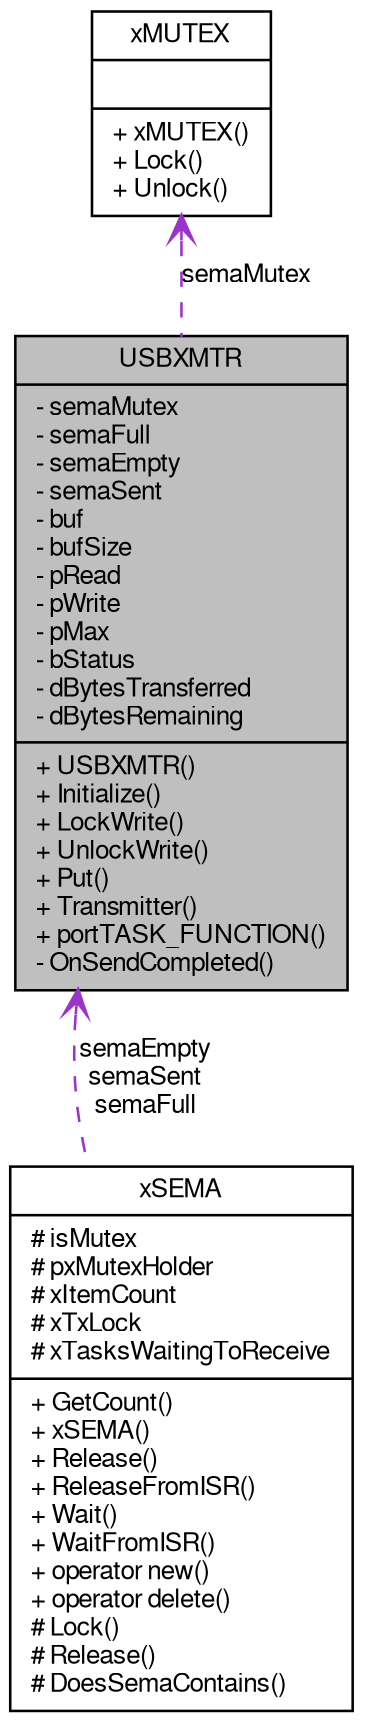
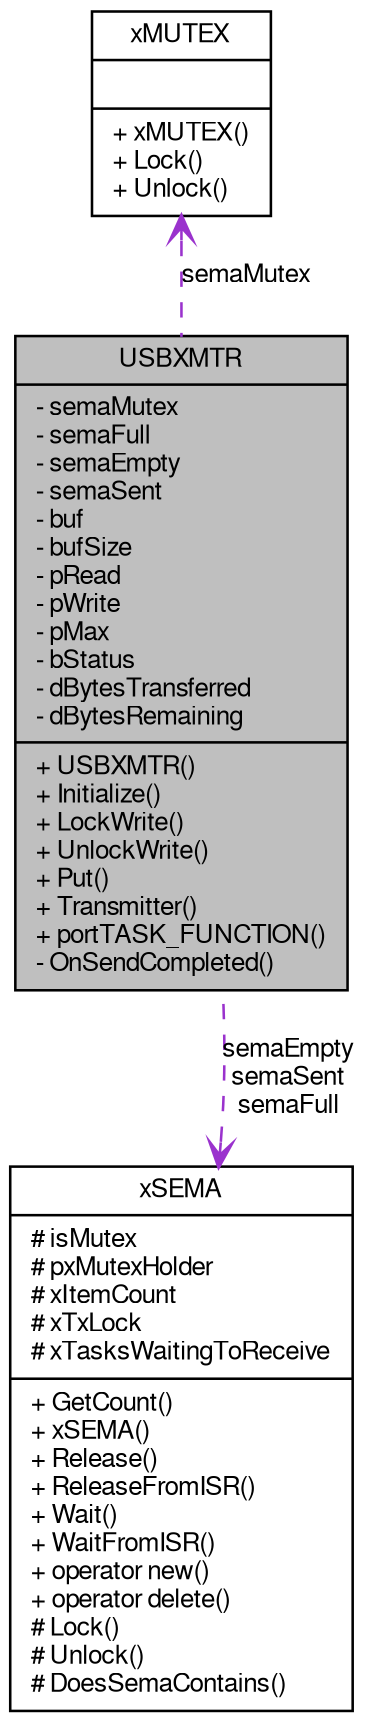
(76, 1092) -> (224, 1066)
(93, 1656) -> (88, 1656)
